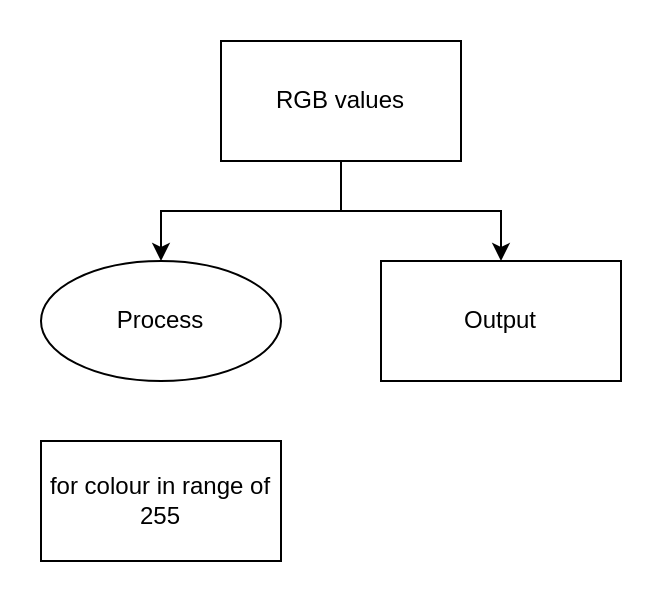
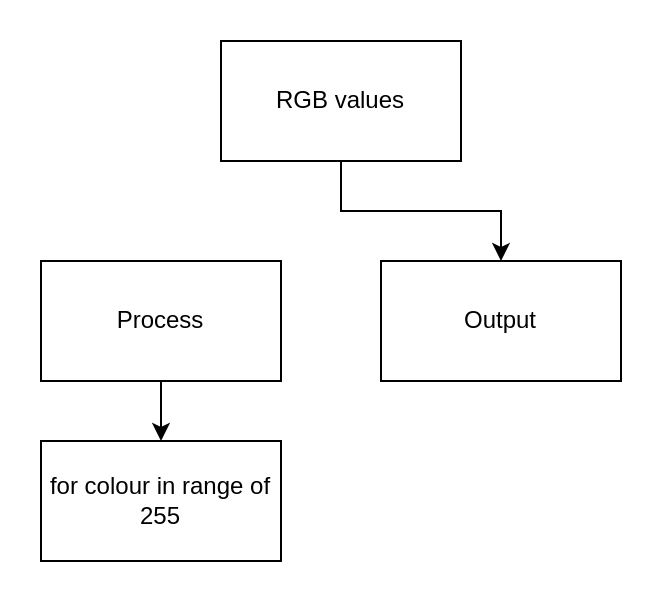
(231, 211) -> none
(161, 321) -> (161, 321)
none -> (161, 404)
